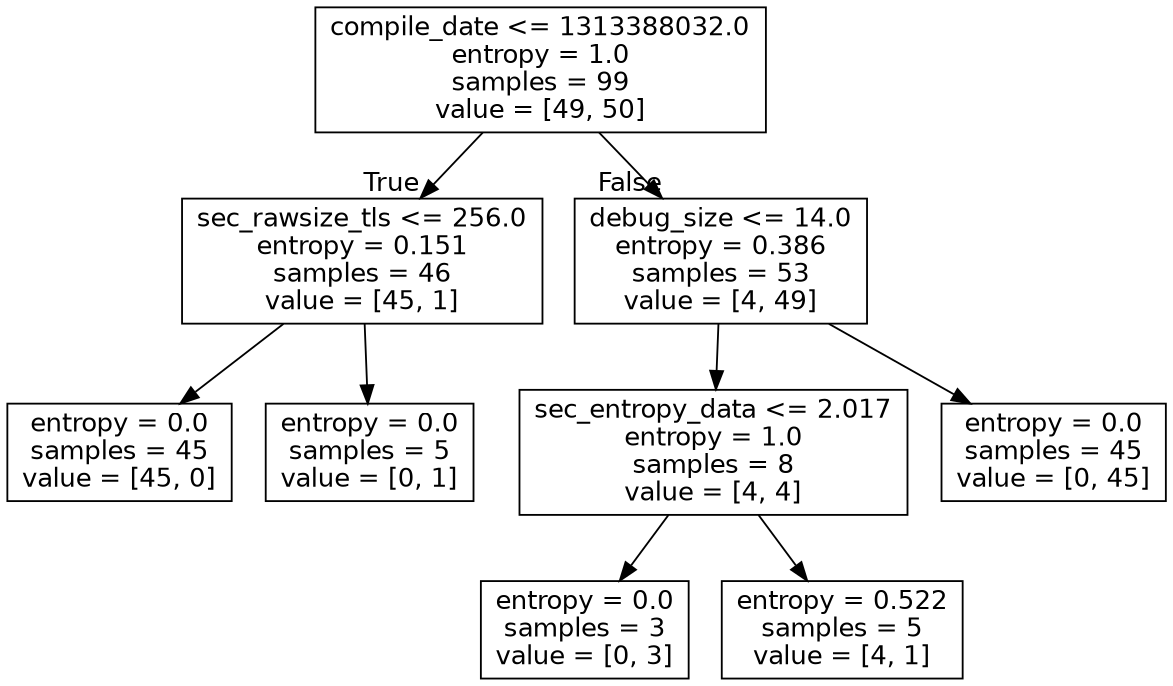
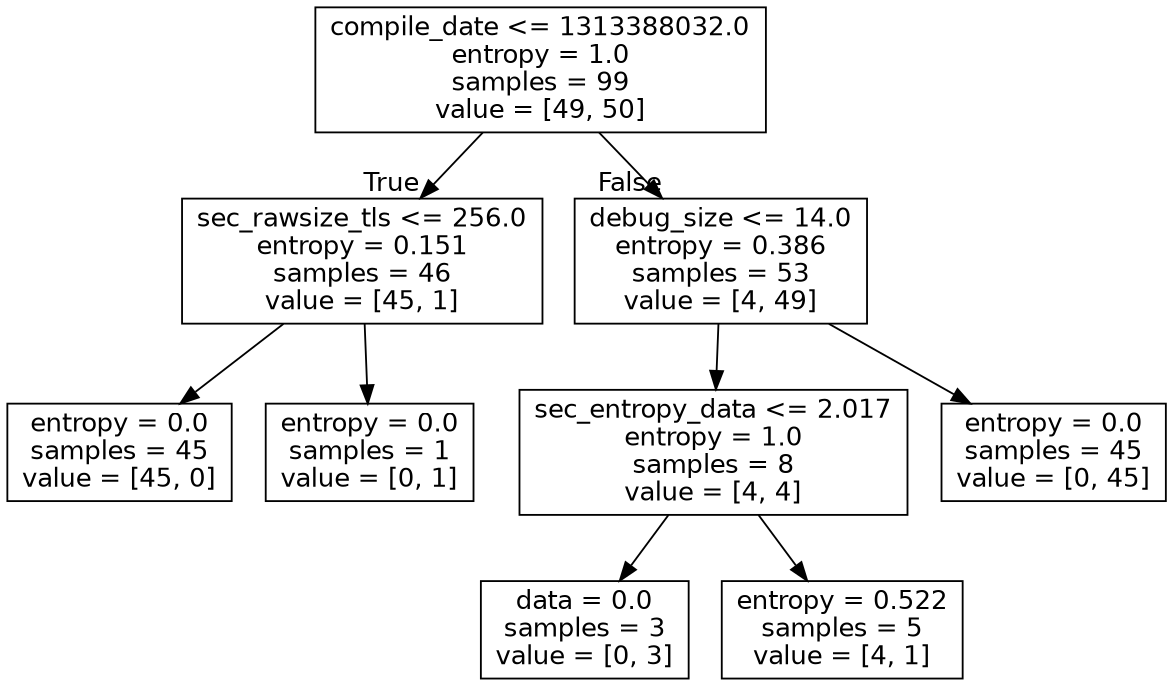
(370, 452) -> (370, 452)
(585, 630) -> (585, 630)
